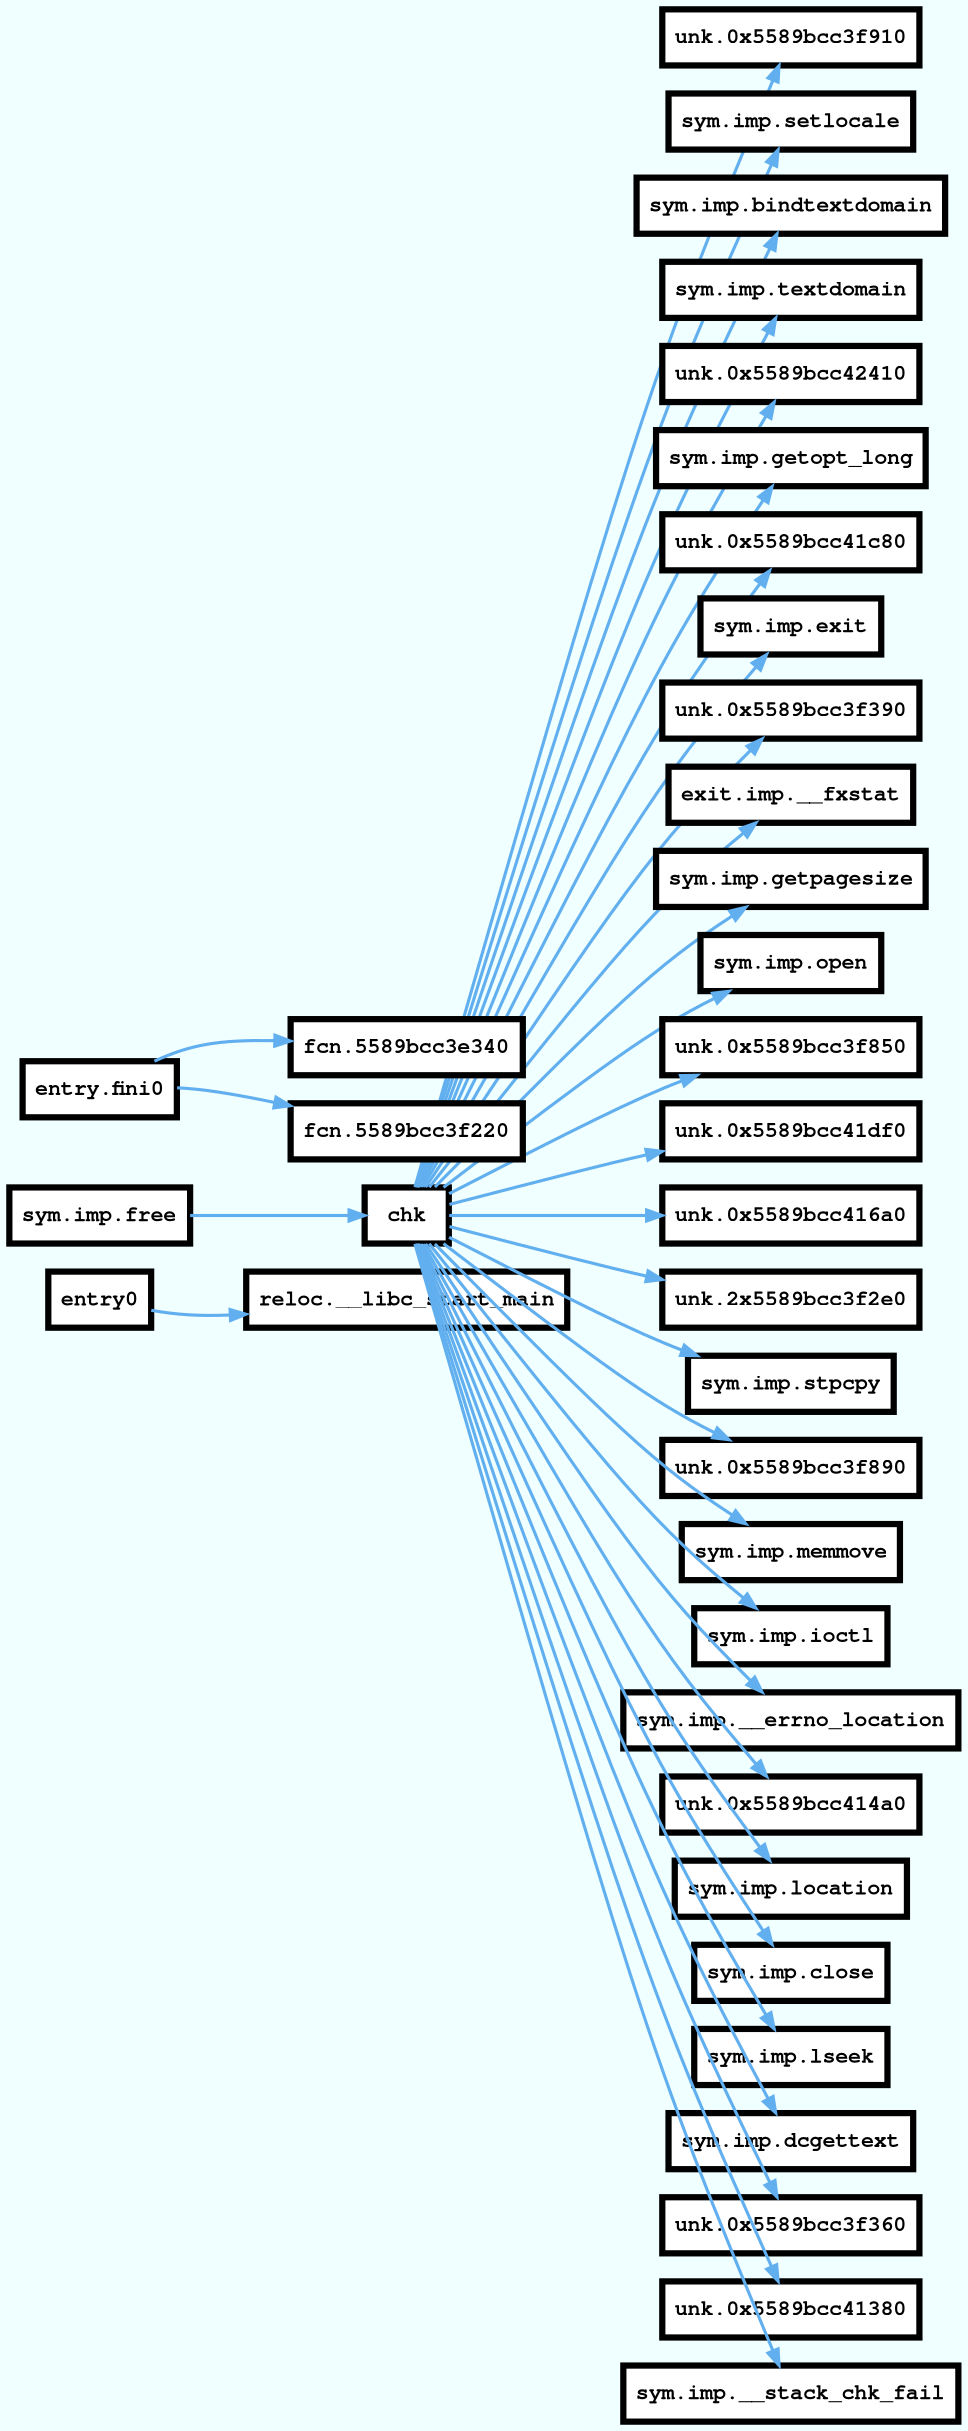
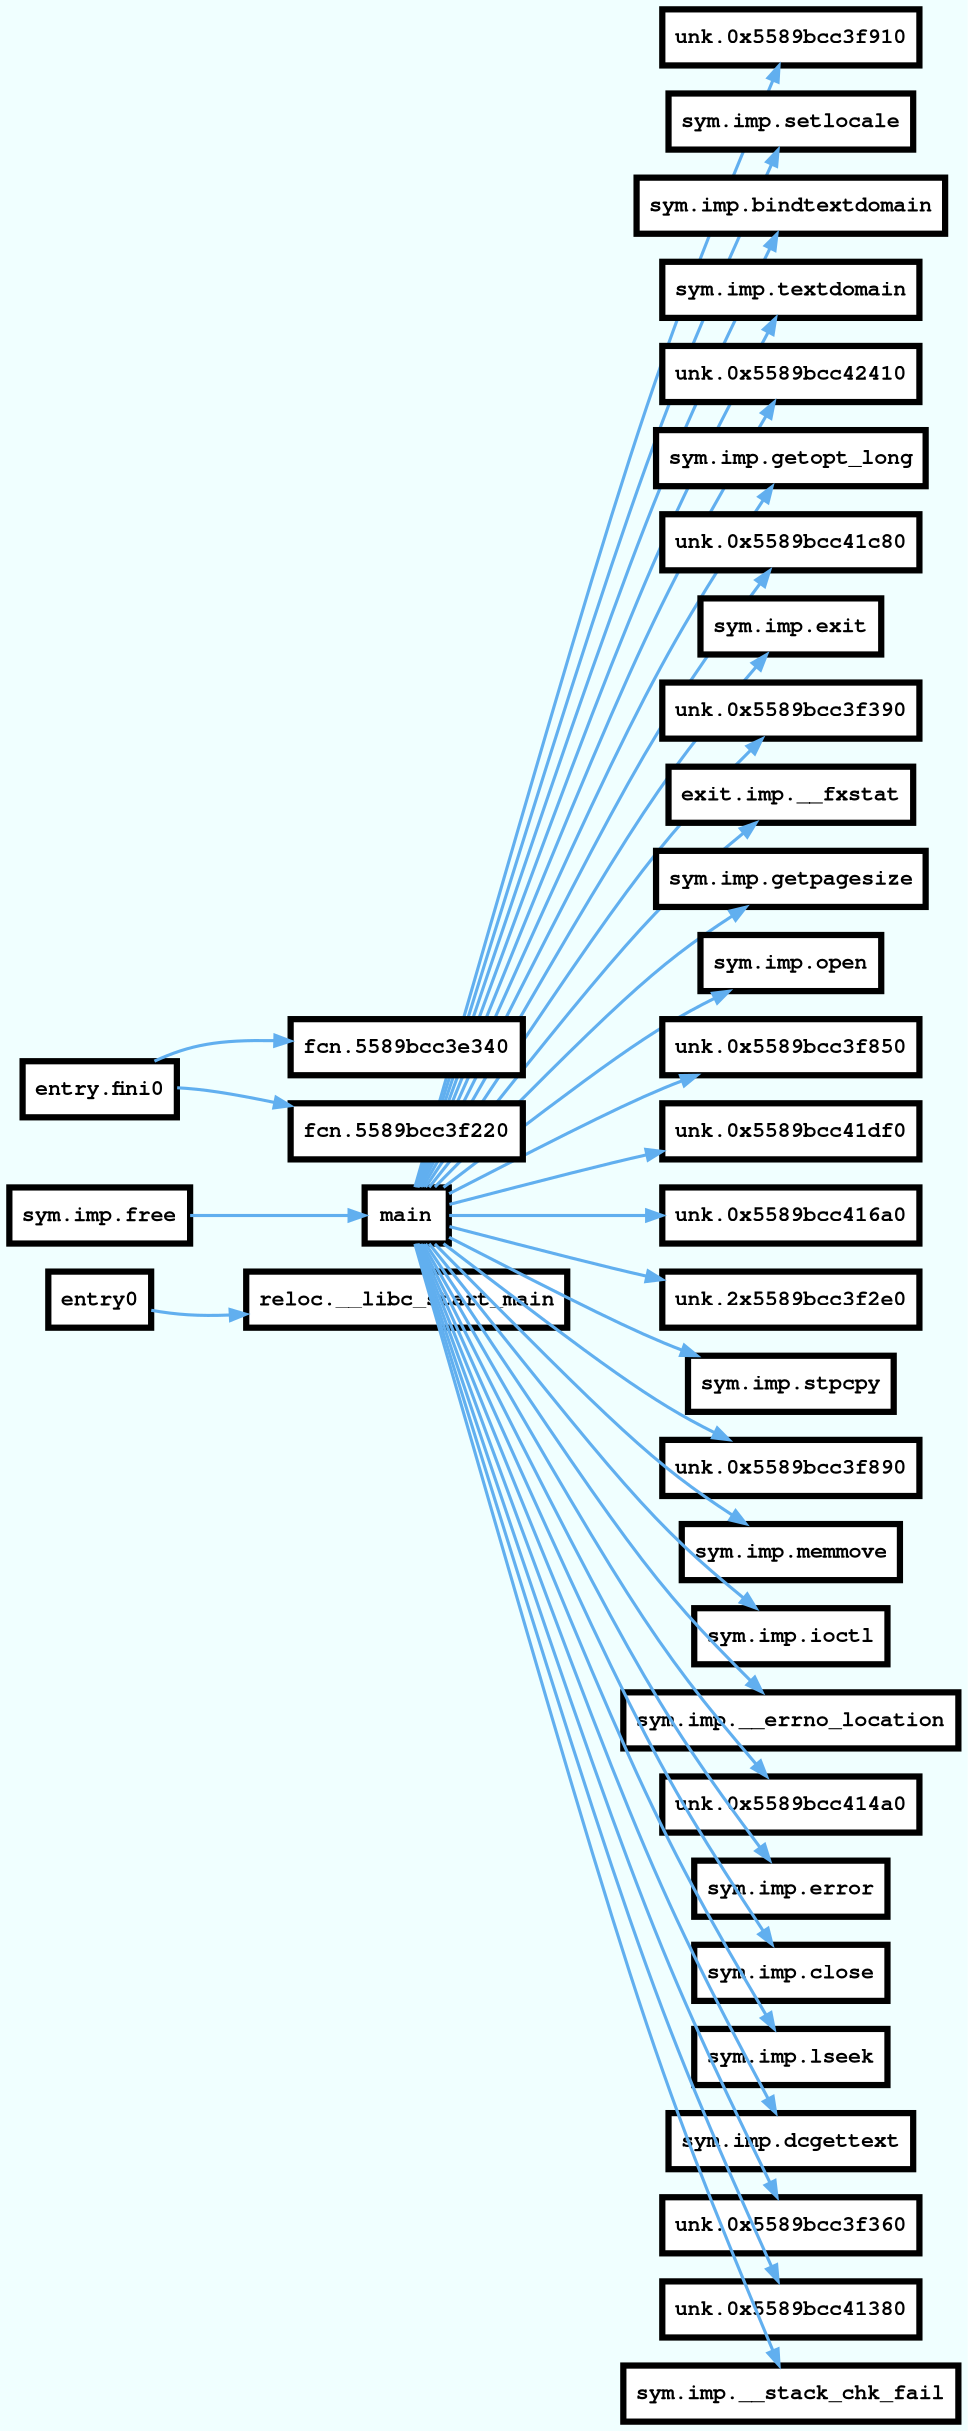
(407, 1216) -> (407, 1216)
(791, 1889) -> (791, 1889)
